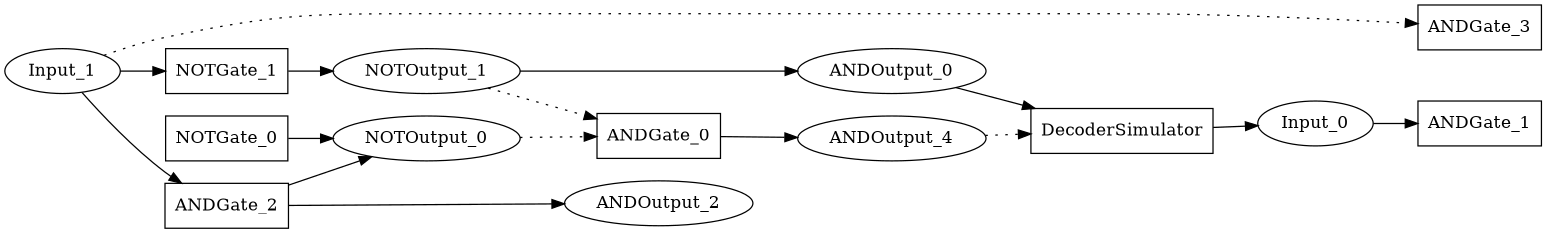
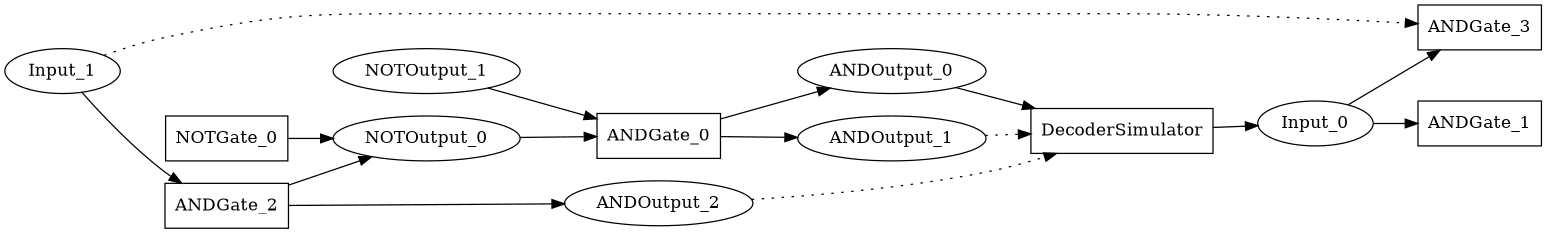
(227, 71) -> none
(652, 71) -> (769, 105)
none -> (1389, 81)
(536, 102) -> (536, 102)
(552, 137) -> (552, 137)
(892, 138) -> (892, 138)
none -> (899, 186)
